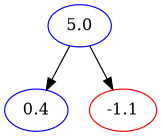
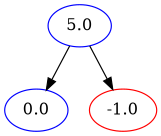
(36, 110) -> (36, 110)
(123, 110) -> (123, 110)
